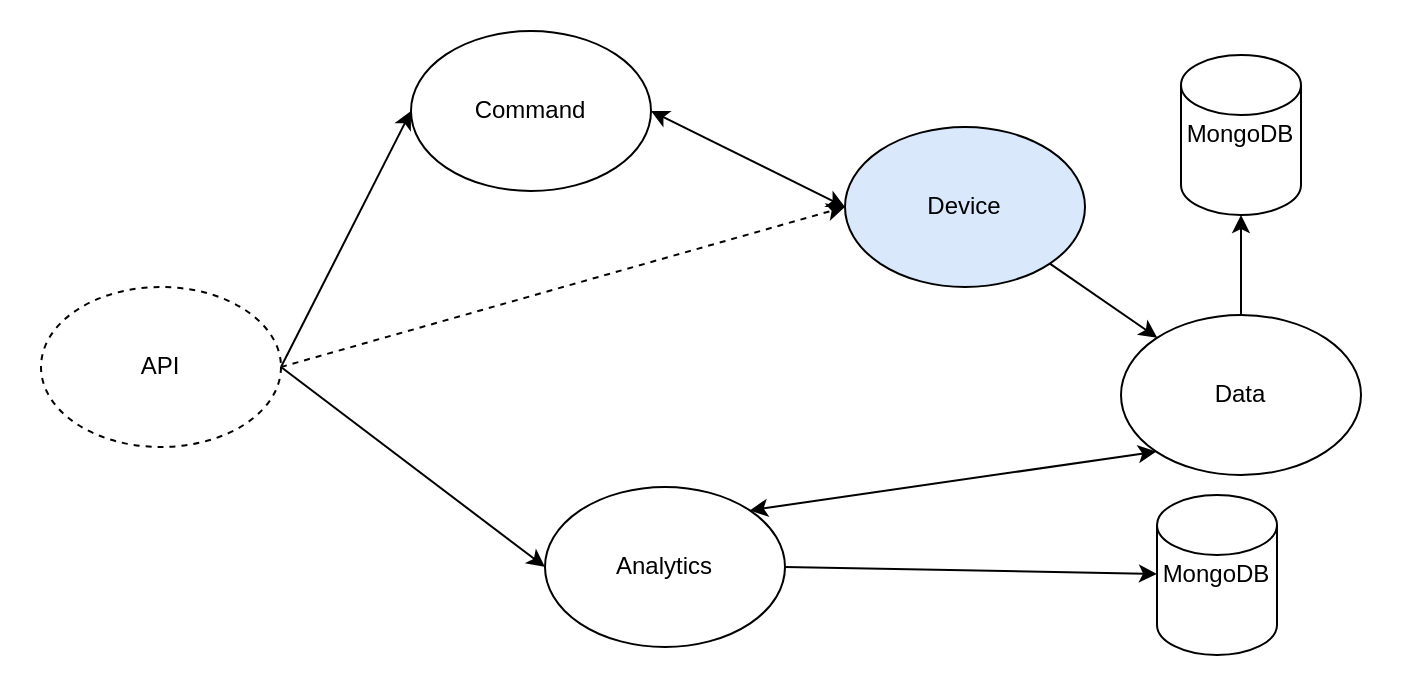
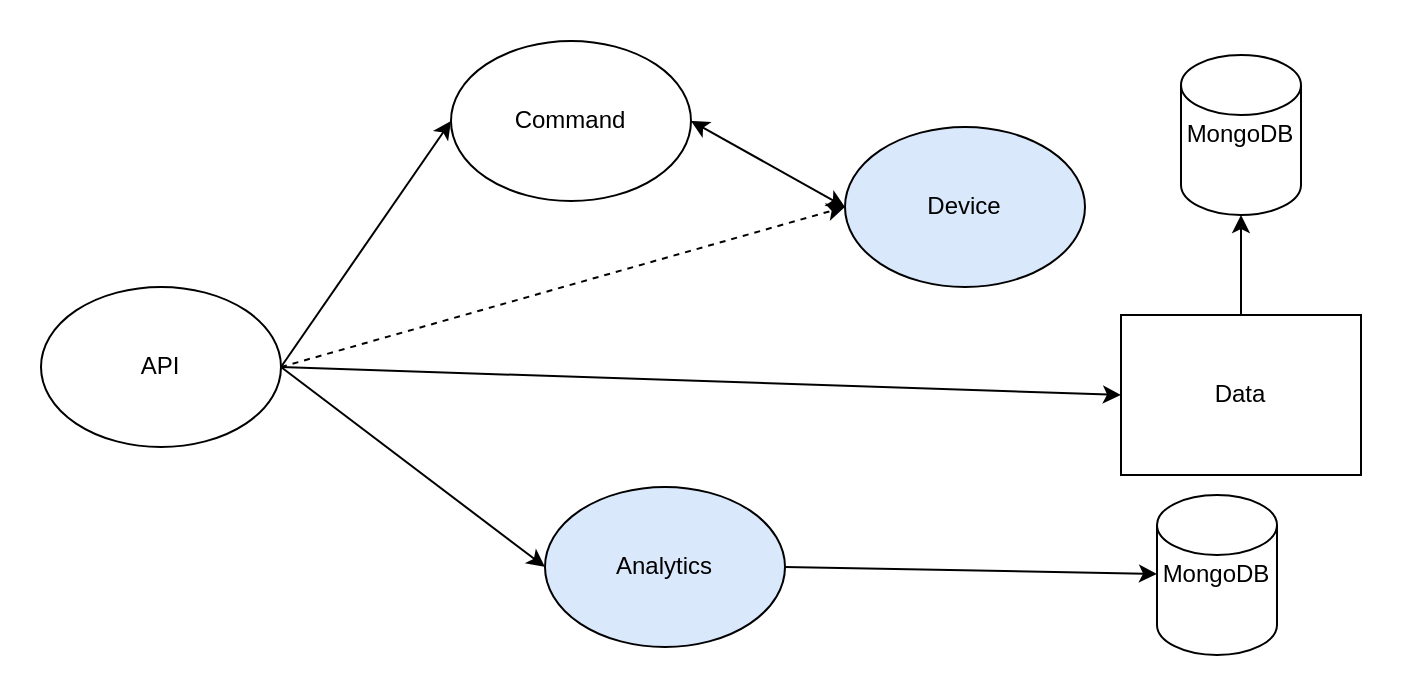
(531, 111) -> (571, 121)
(1098, 297) -> none
(161, 367) -> (161, 367)
none -> (701, 381)
(1241, 395) -> (1241, 395)
(953, 481) -> none
(665, 567) -> (665, 567)
